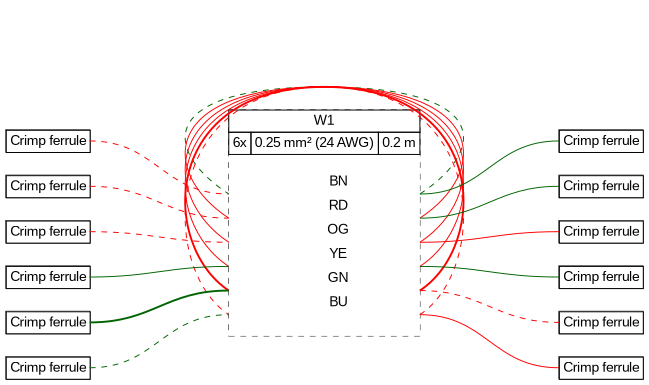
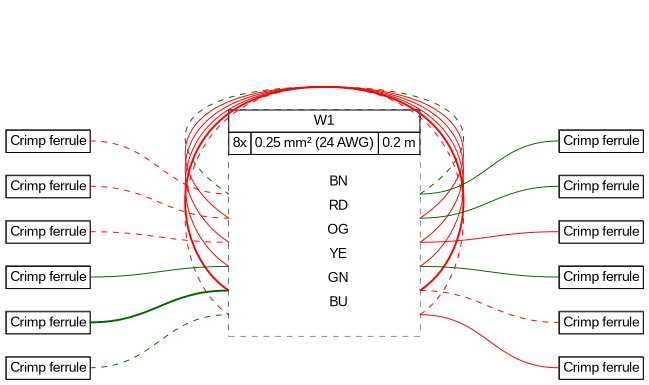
(240, 143) -> (240, 143)
